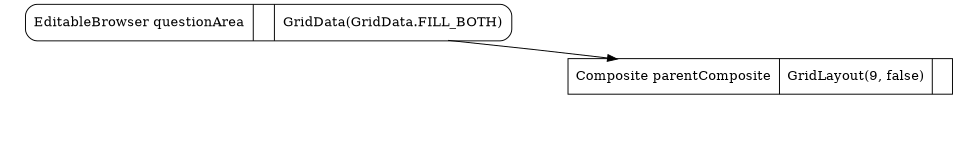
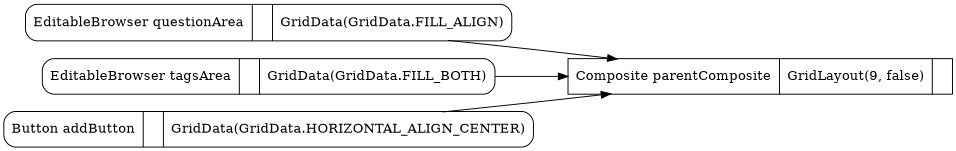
(393, 22) -> (392, 22)
none -> (269, 76)
none -> (269, 129)
